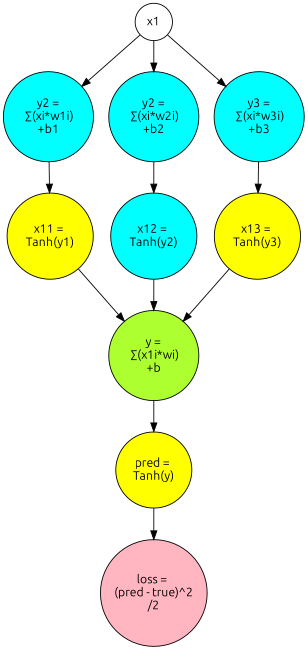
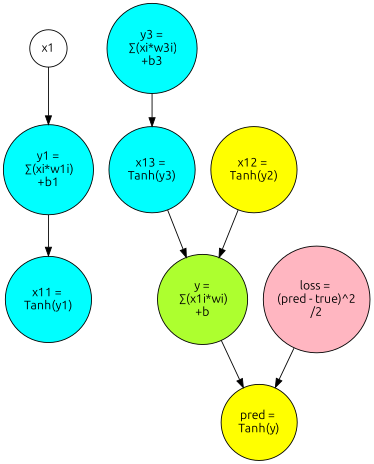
(193, 58) -> none
(48, 117) -> (48, 170)
(154, 117) -> none
(50, 236) -> (48, 299)
(154, 236) -> (254, 170)
(257, 236) -> (152, 170)
(99, 292) -> none
(154, 519) -> (287, 364)
